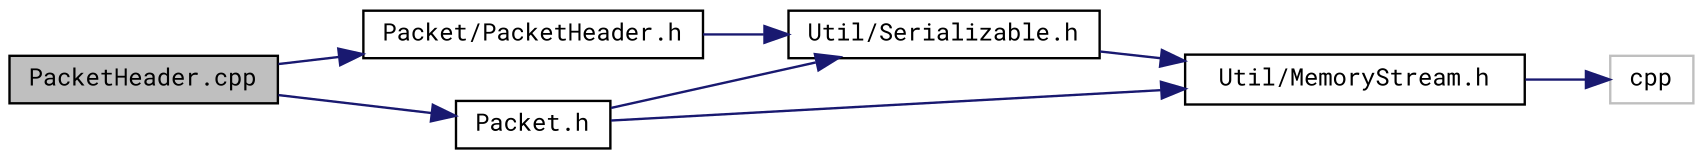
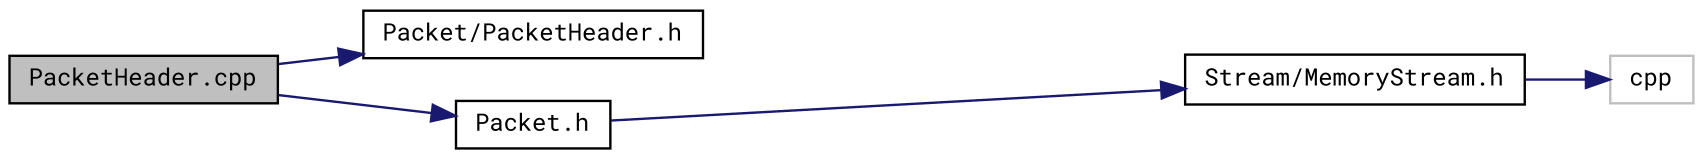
(944, 34) -> none
(1355, 80) -> (1355, 80)
